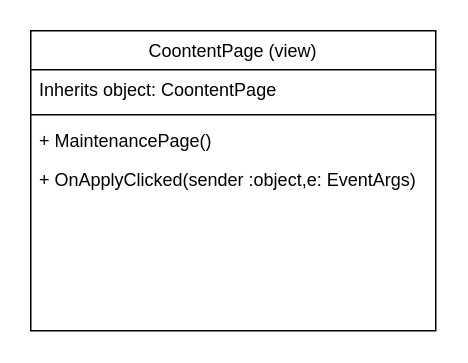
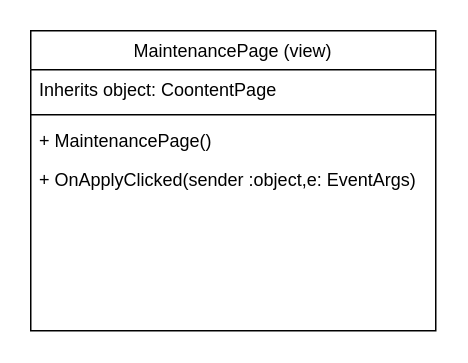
(233, 51) -> (233, 51)
